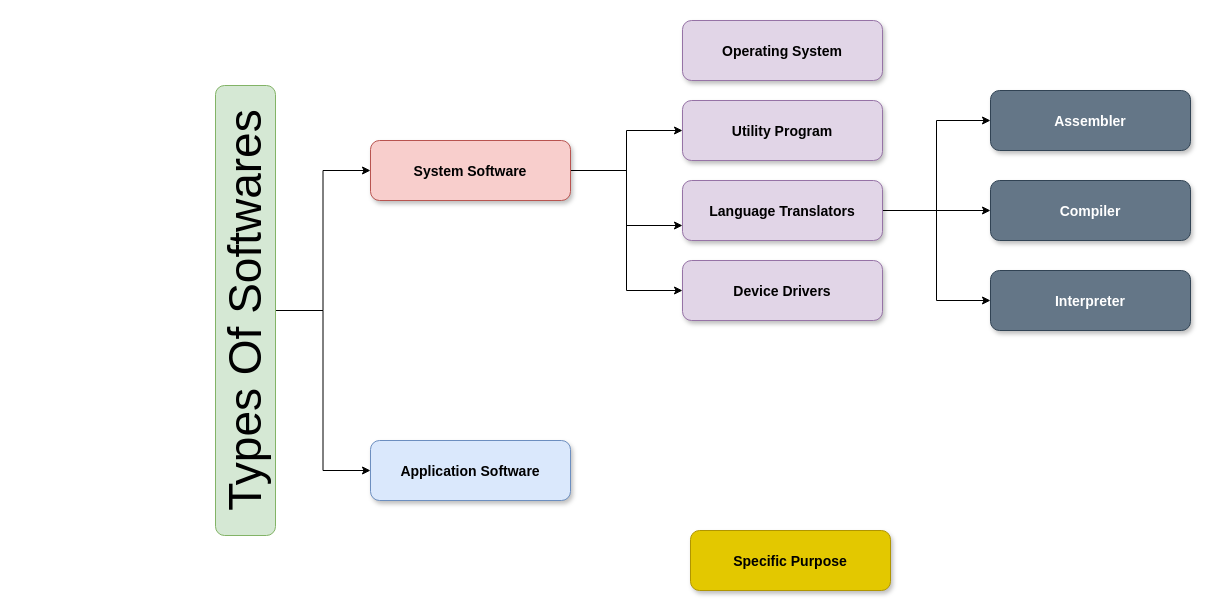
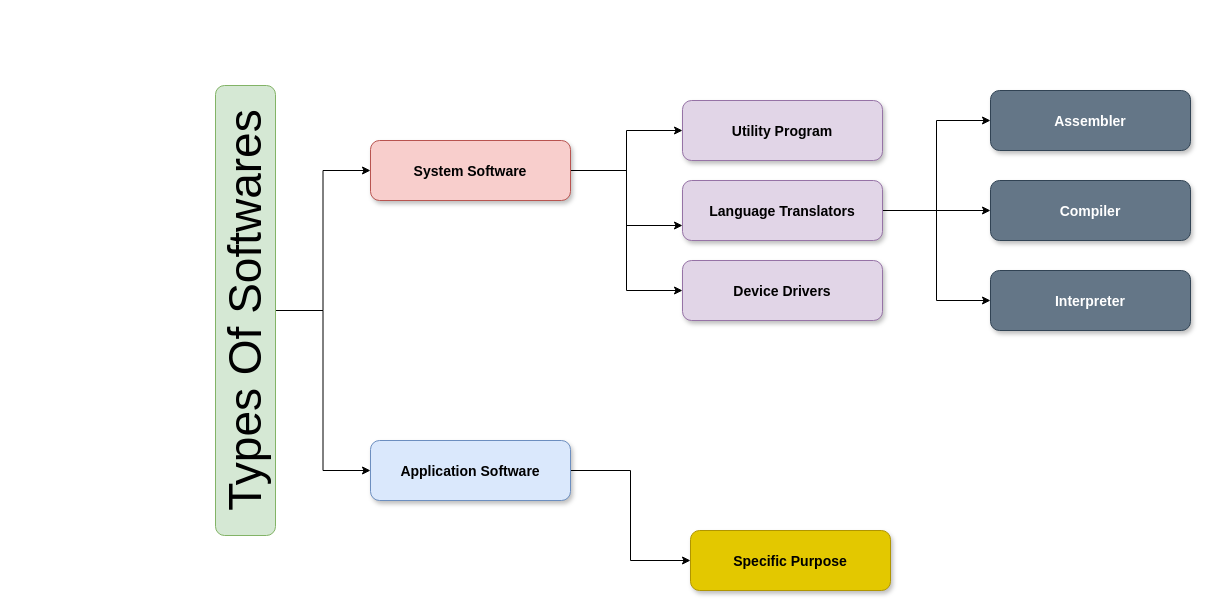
(783, 51) -> none
none -> (631, 512)
